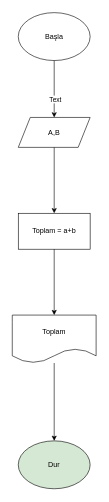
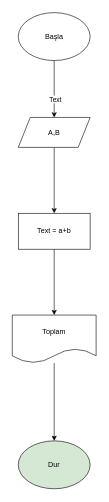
(54, 231) -> (54, 231)
